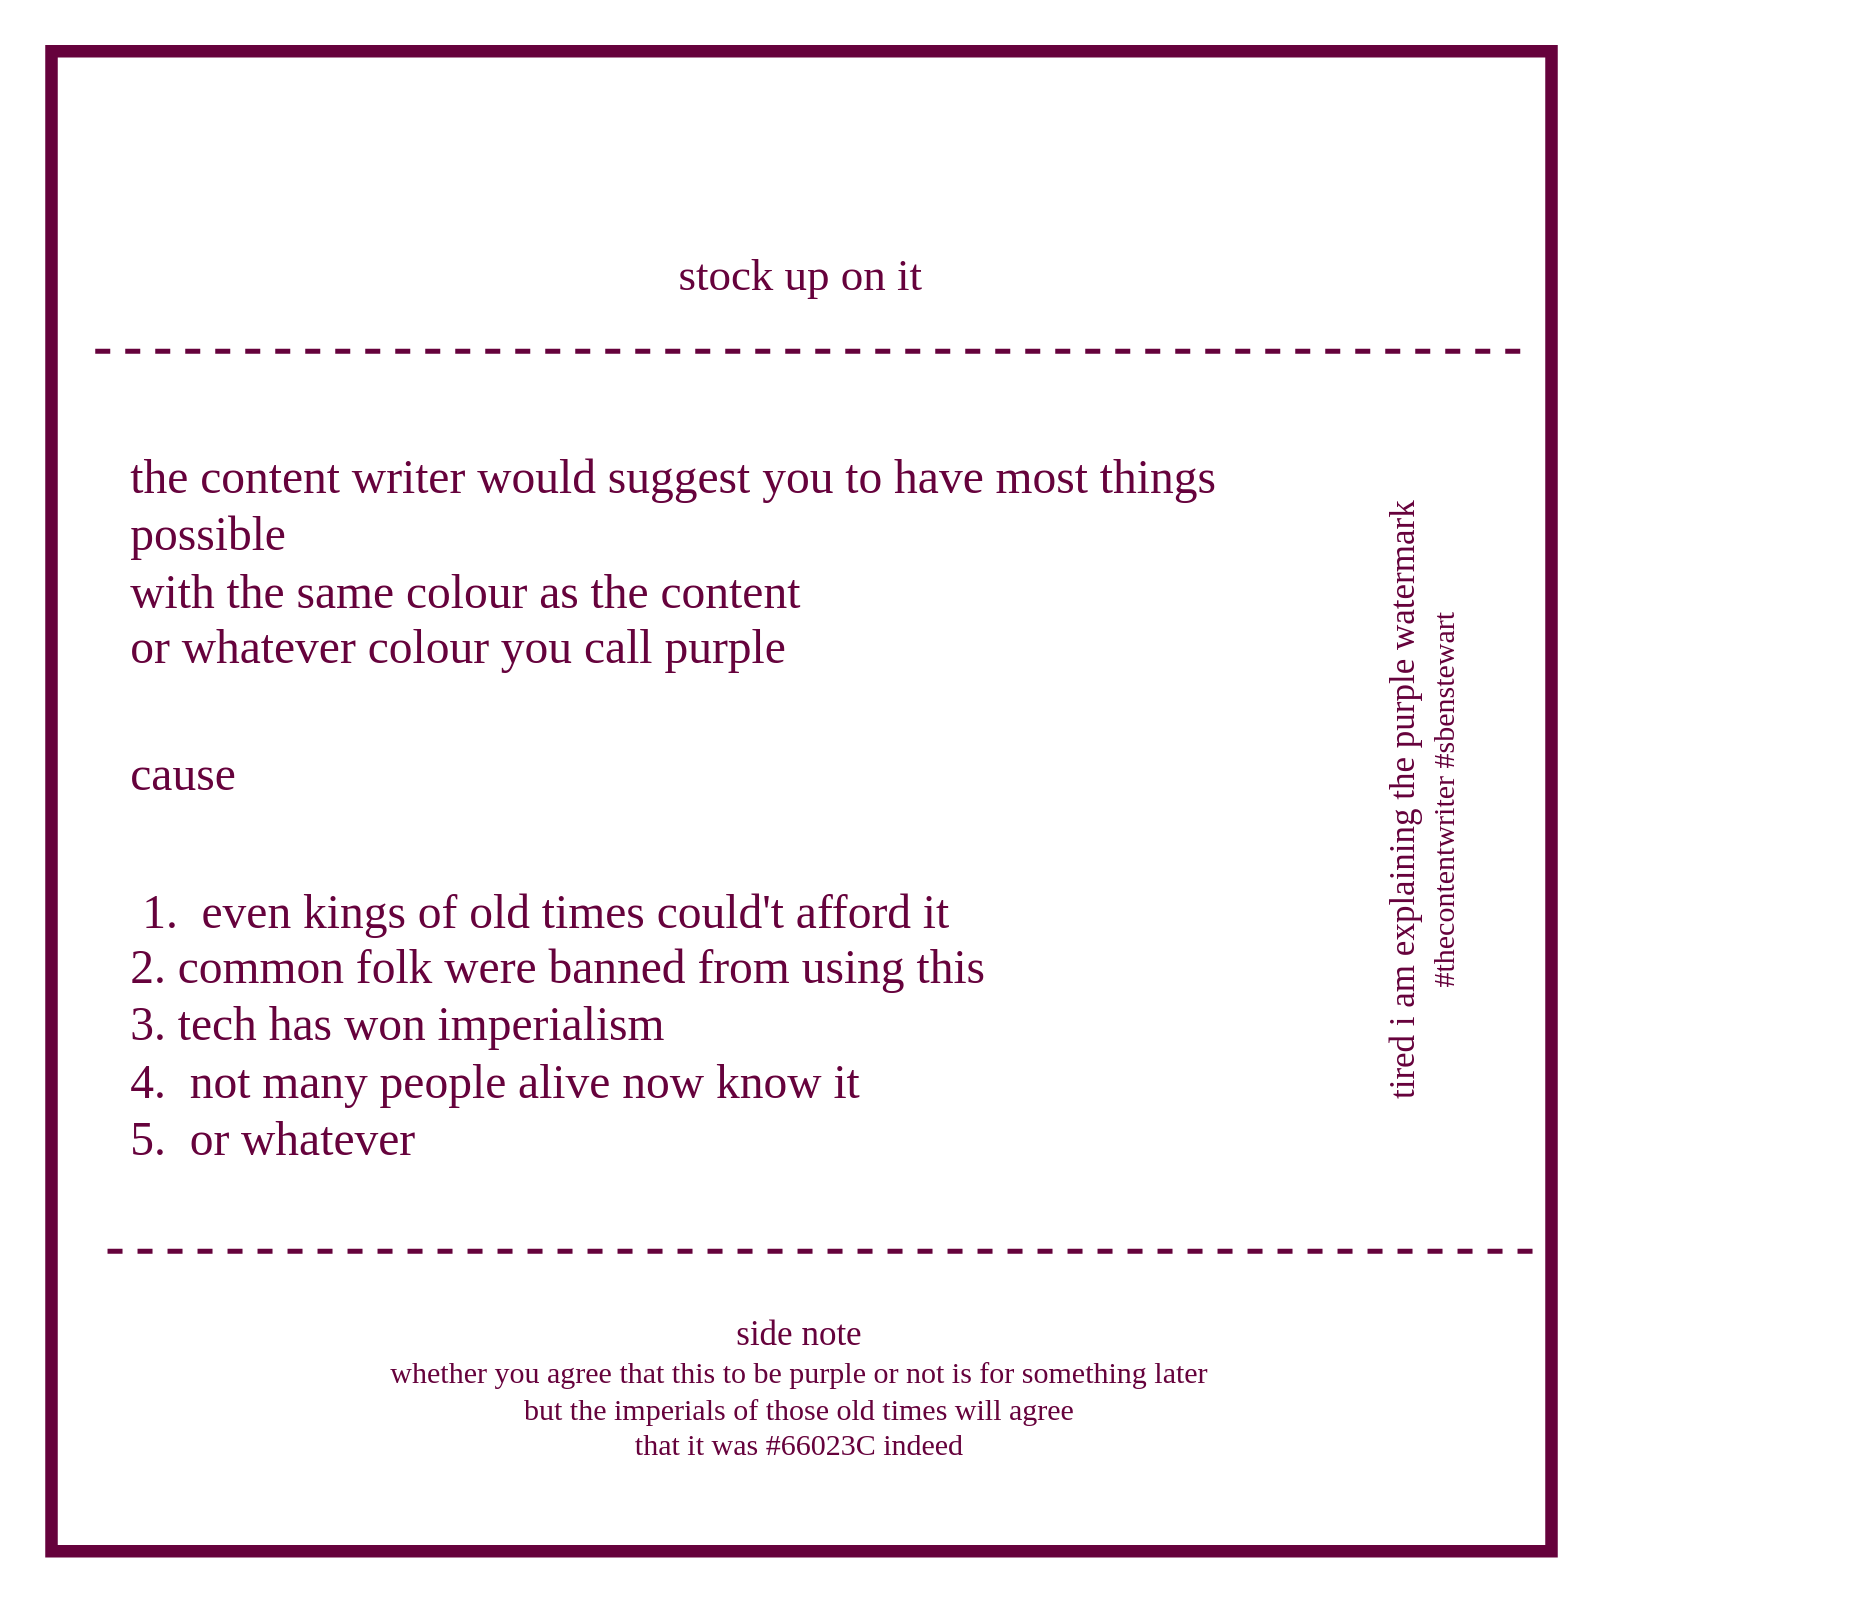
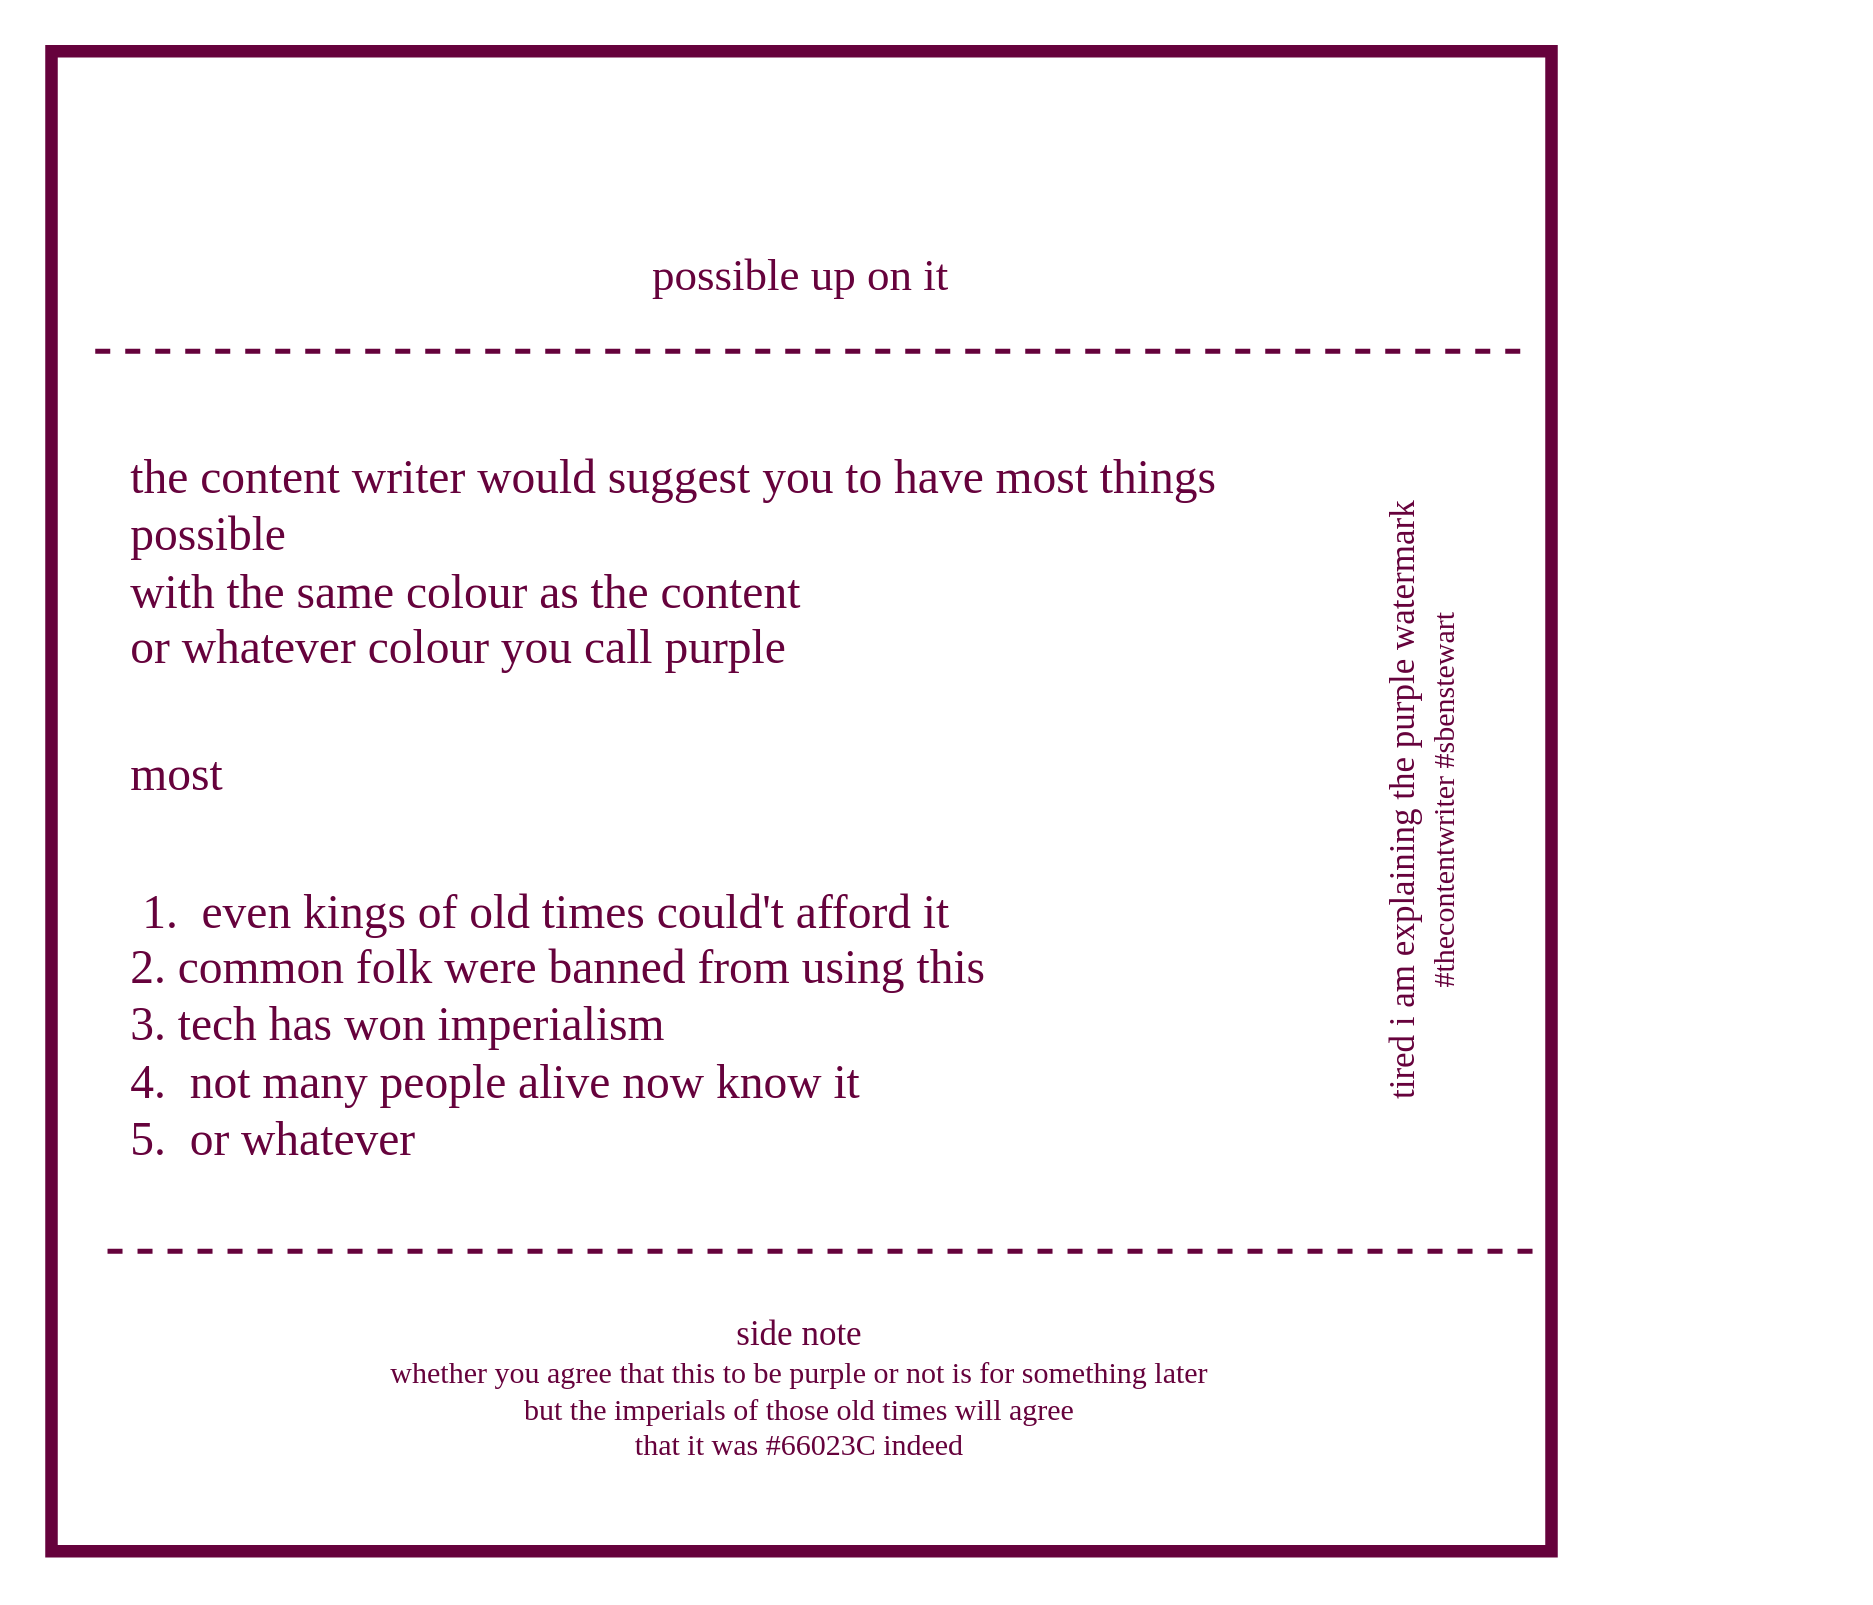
(801, 276) -> (801, 276)
(205, 776) -> (190, 776)
